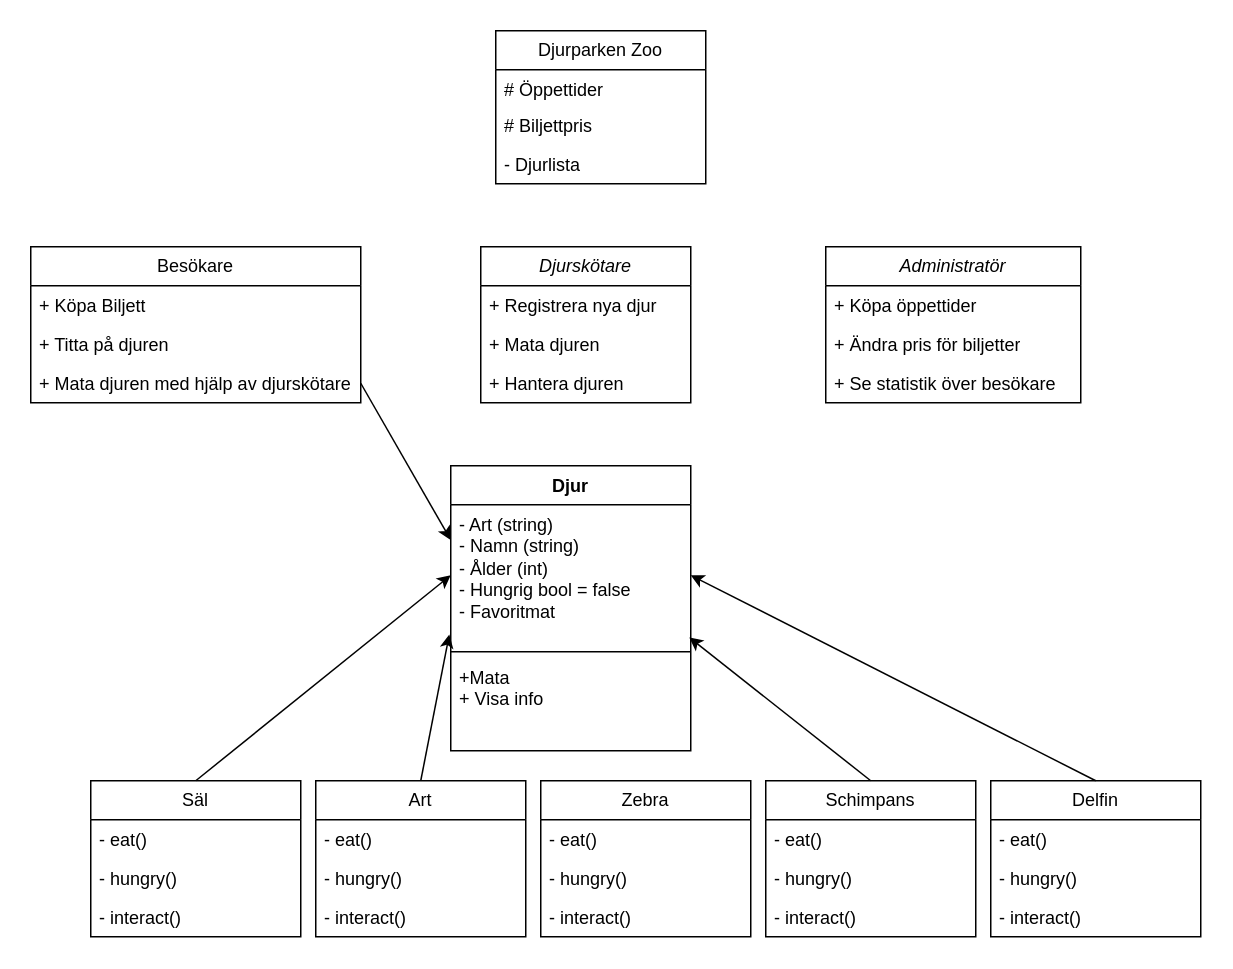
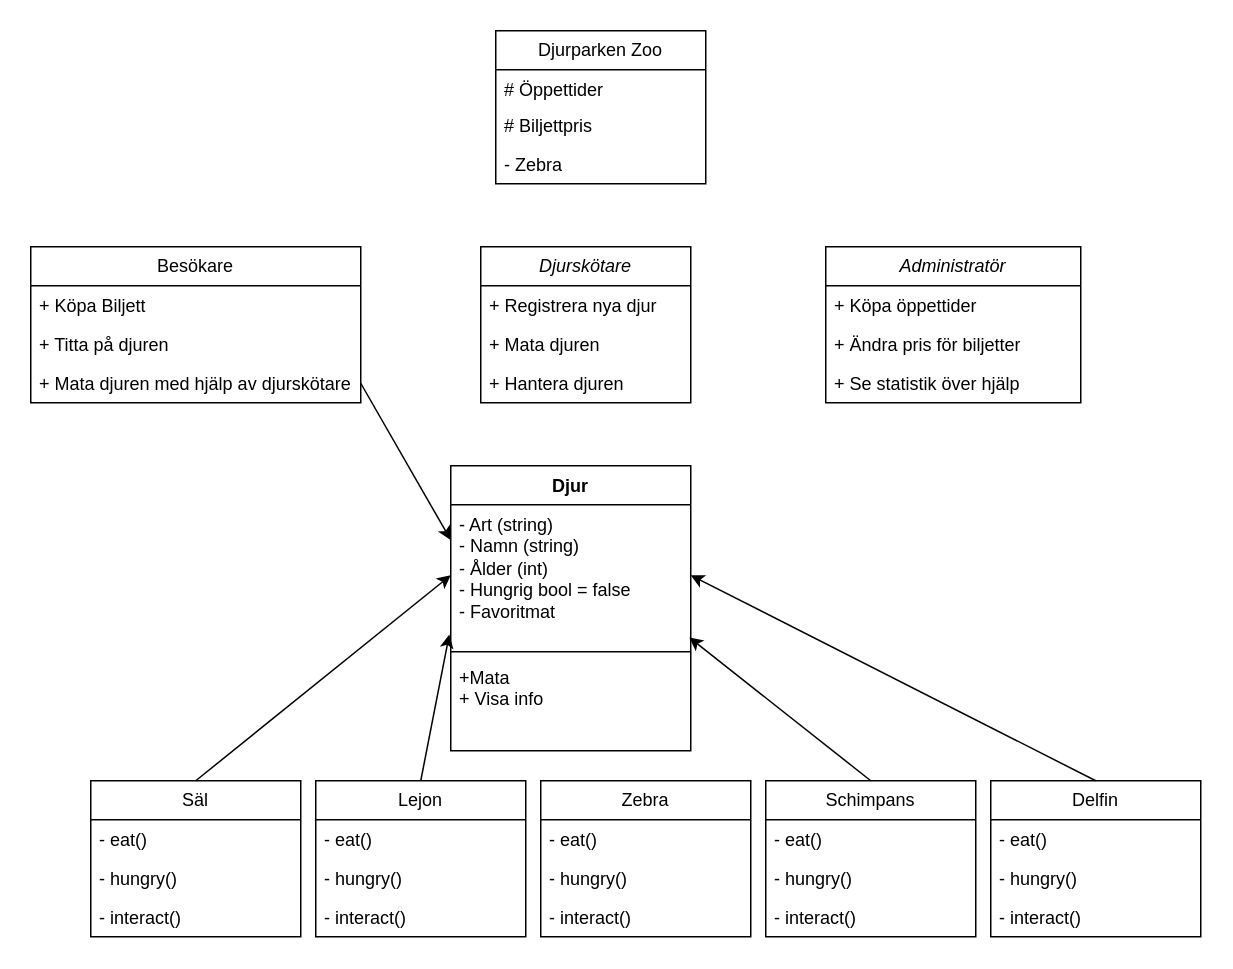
(553, 166) -> (538, 166)
(955, 396) -> (944, 385)
(421, 800) -> (421, 800)
